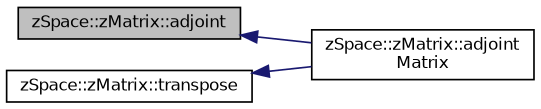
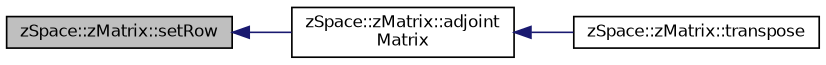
(129, 23) -> (119, 32)
(290, 69) -> (552, 32)
